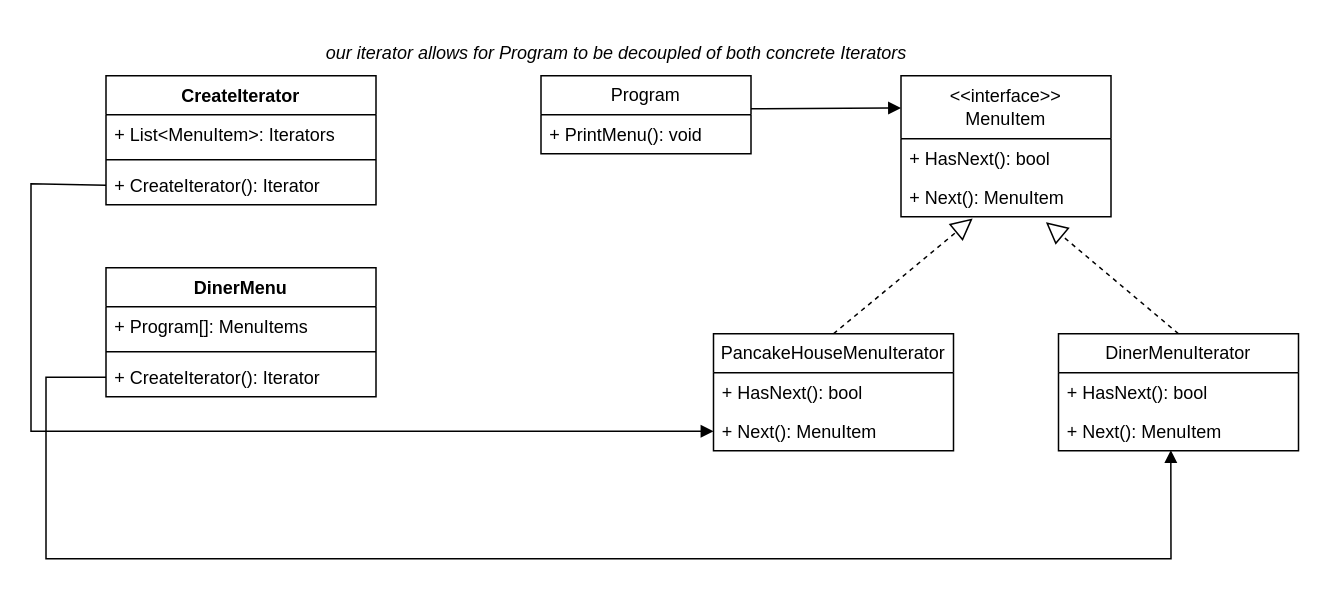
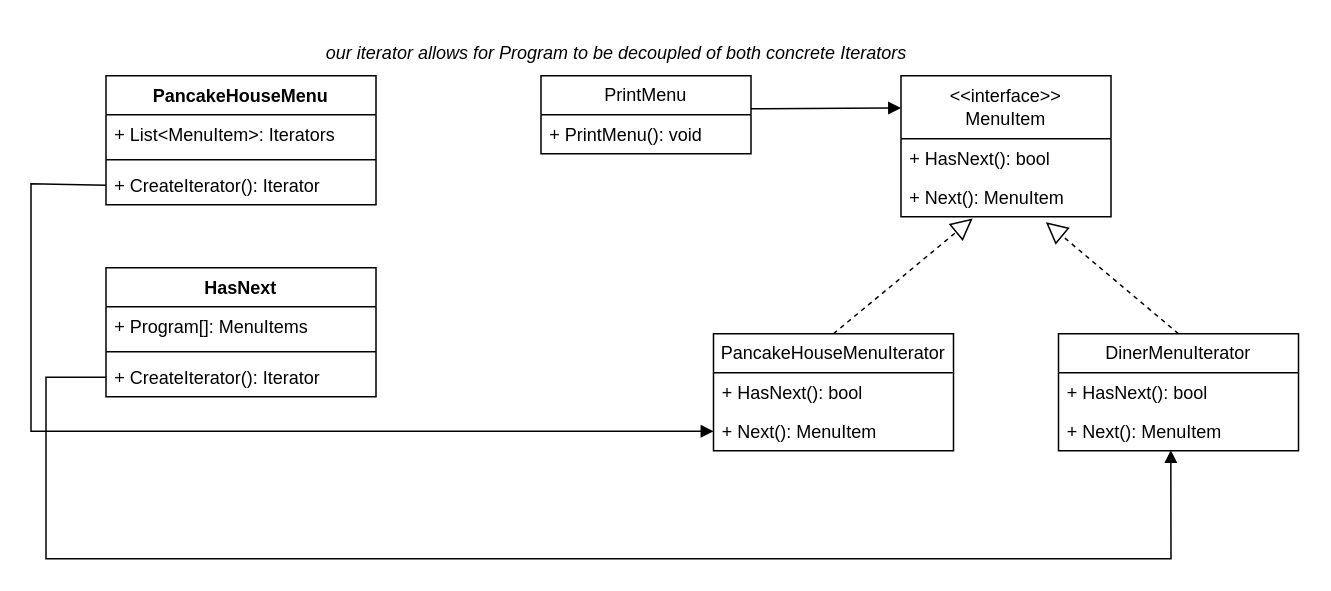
(646, 95) -> (646, 95)
(241, 97) -> (241, 97)
(241, 289) -> (241, 289)
